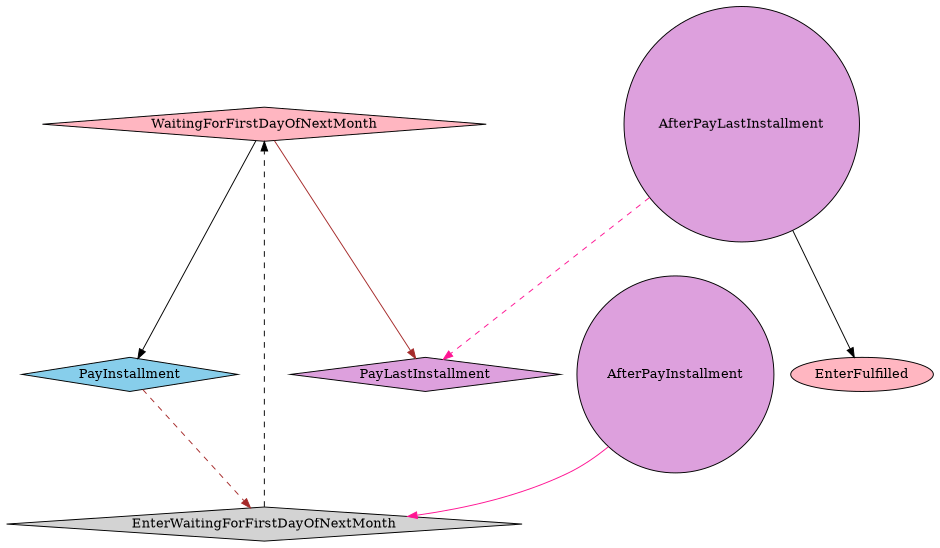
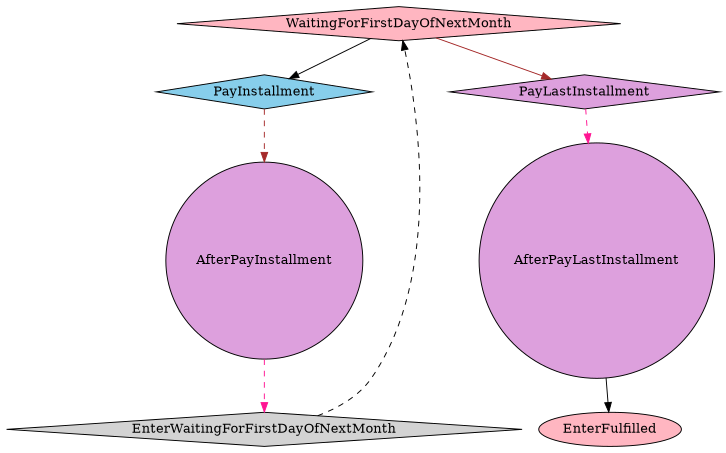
(550, 276) -> (587, 121)
(193, 445) -> (264, 131)
(517, 493) -> (264, 381)
